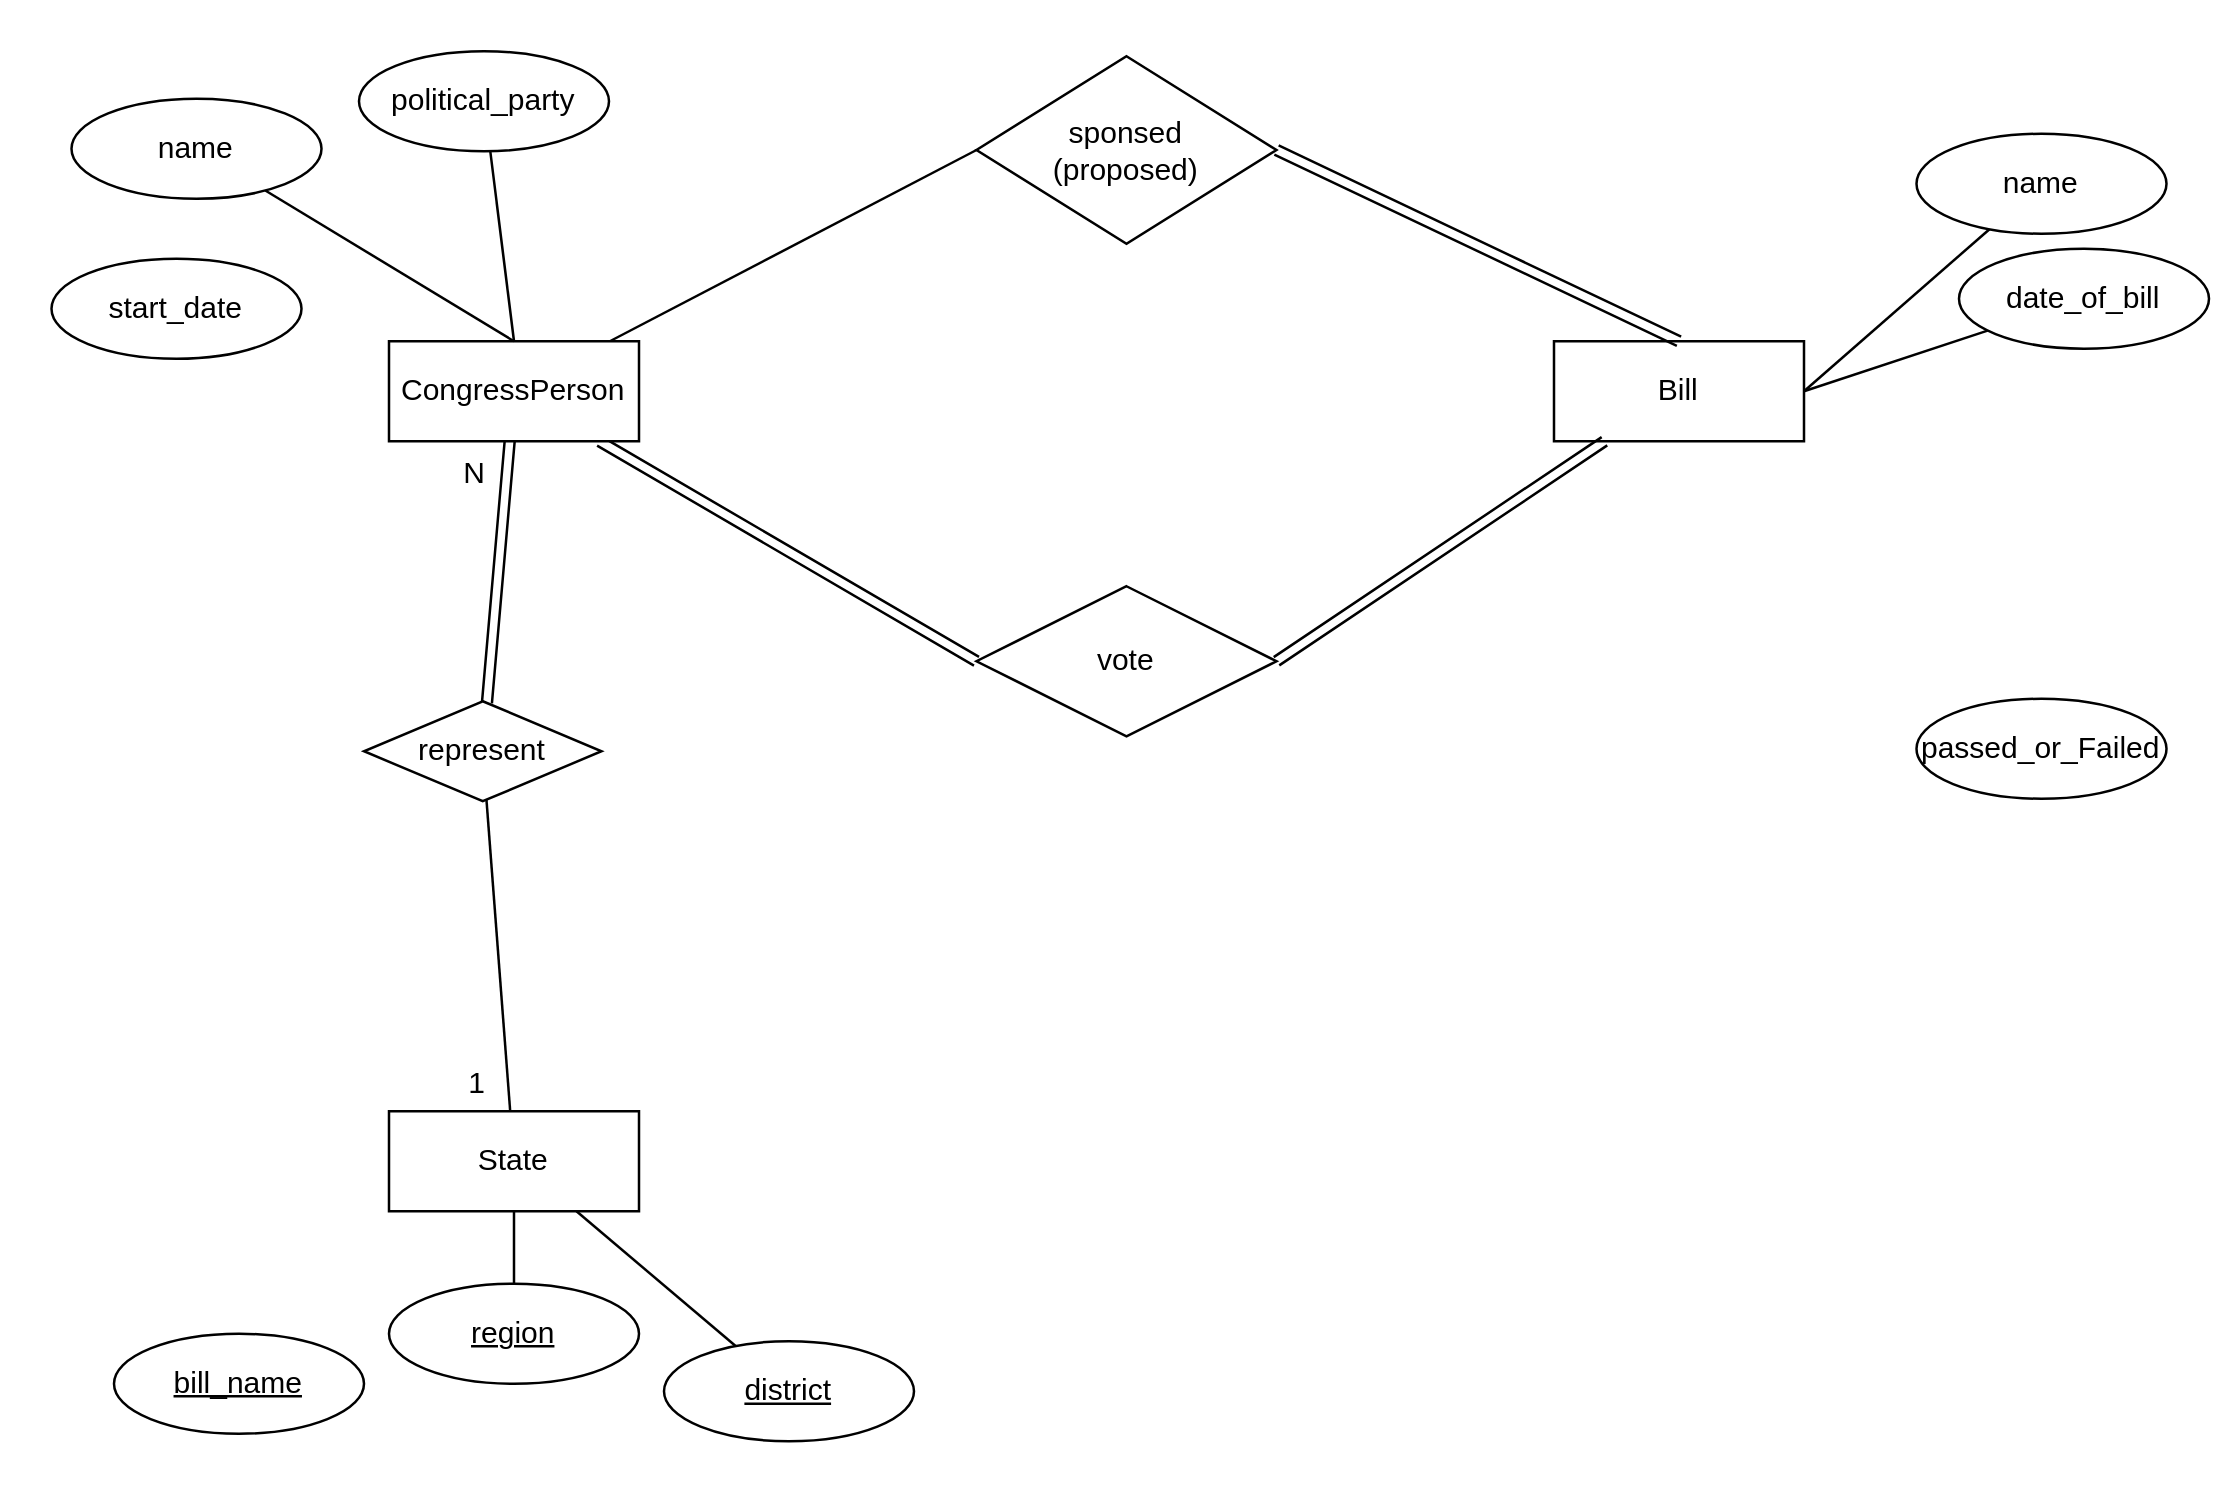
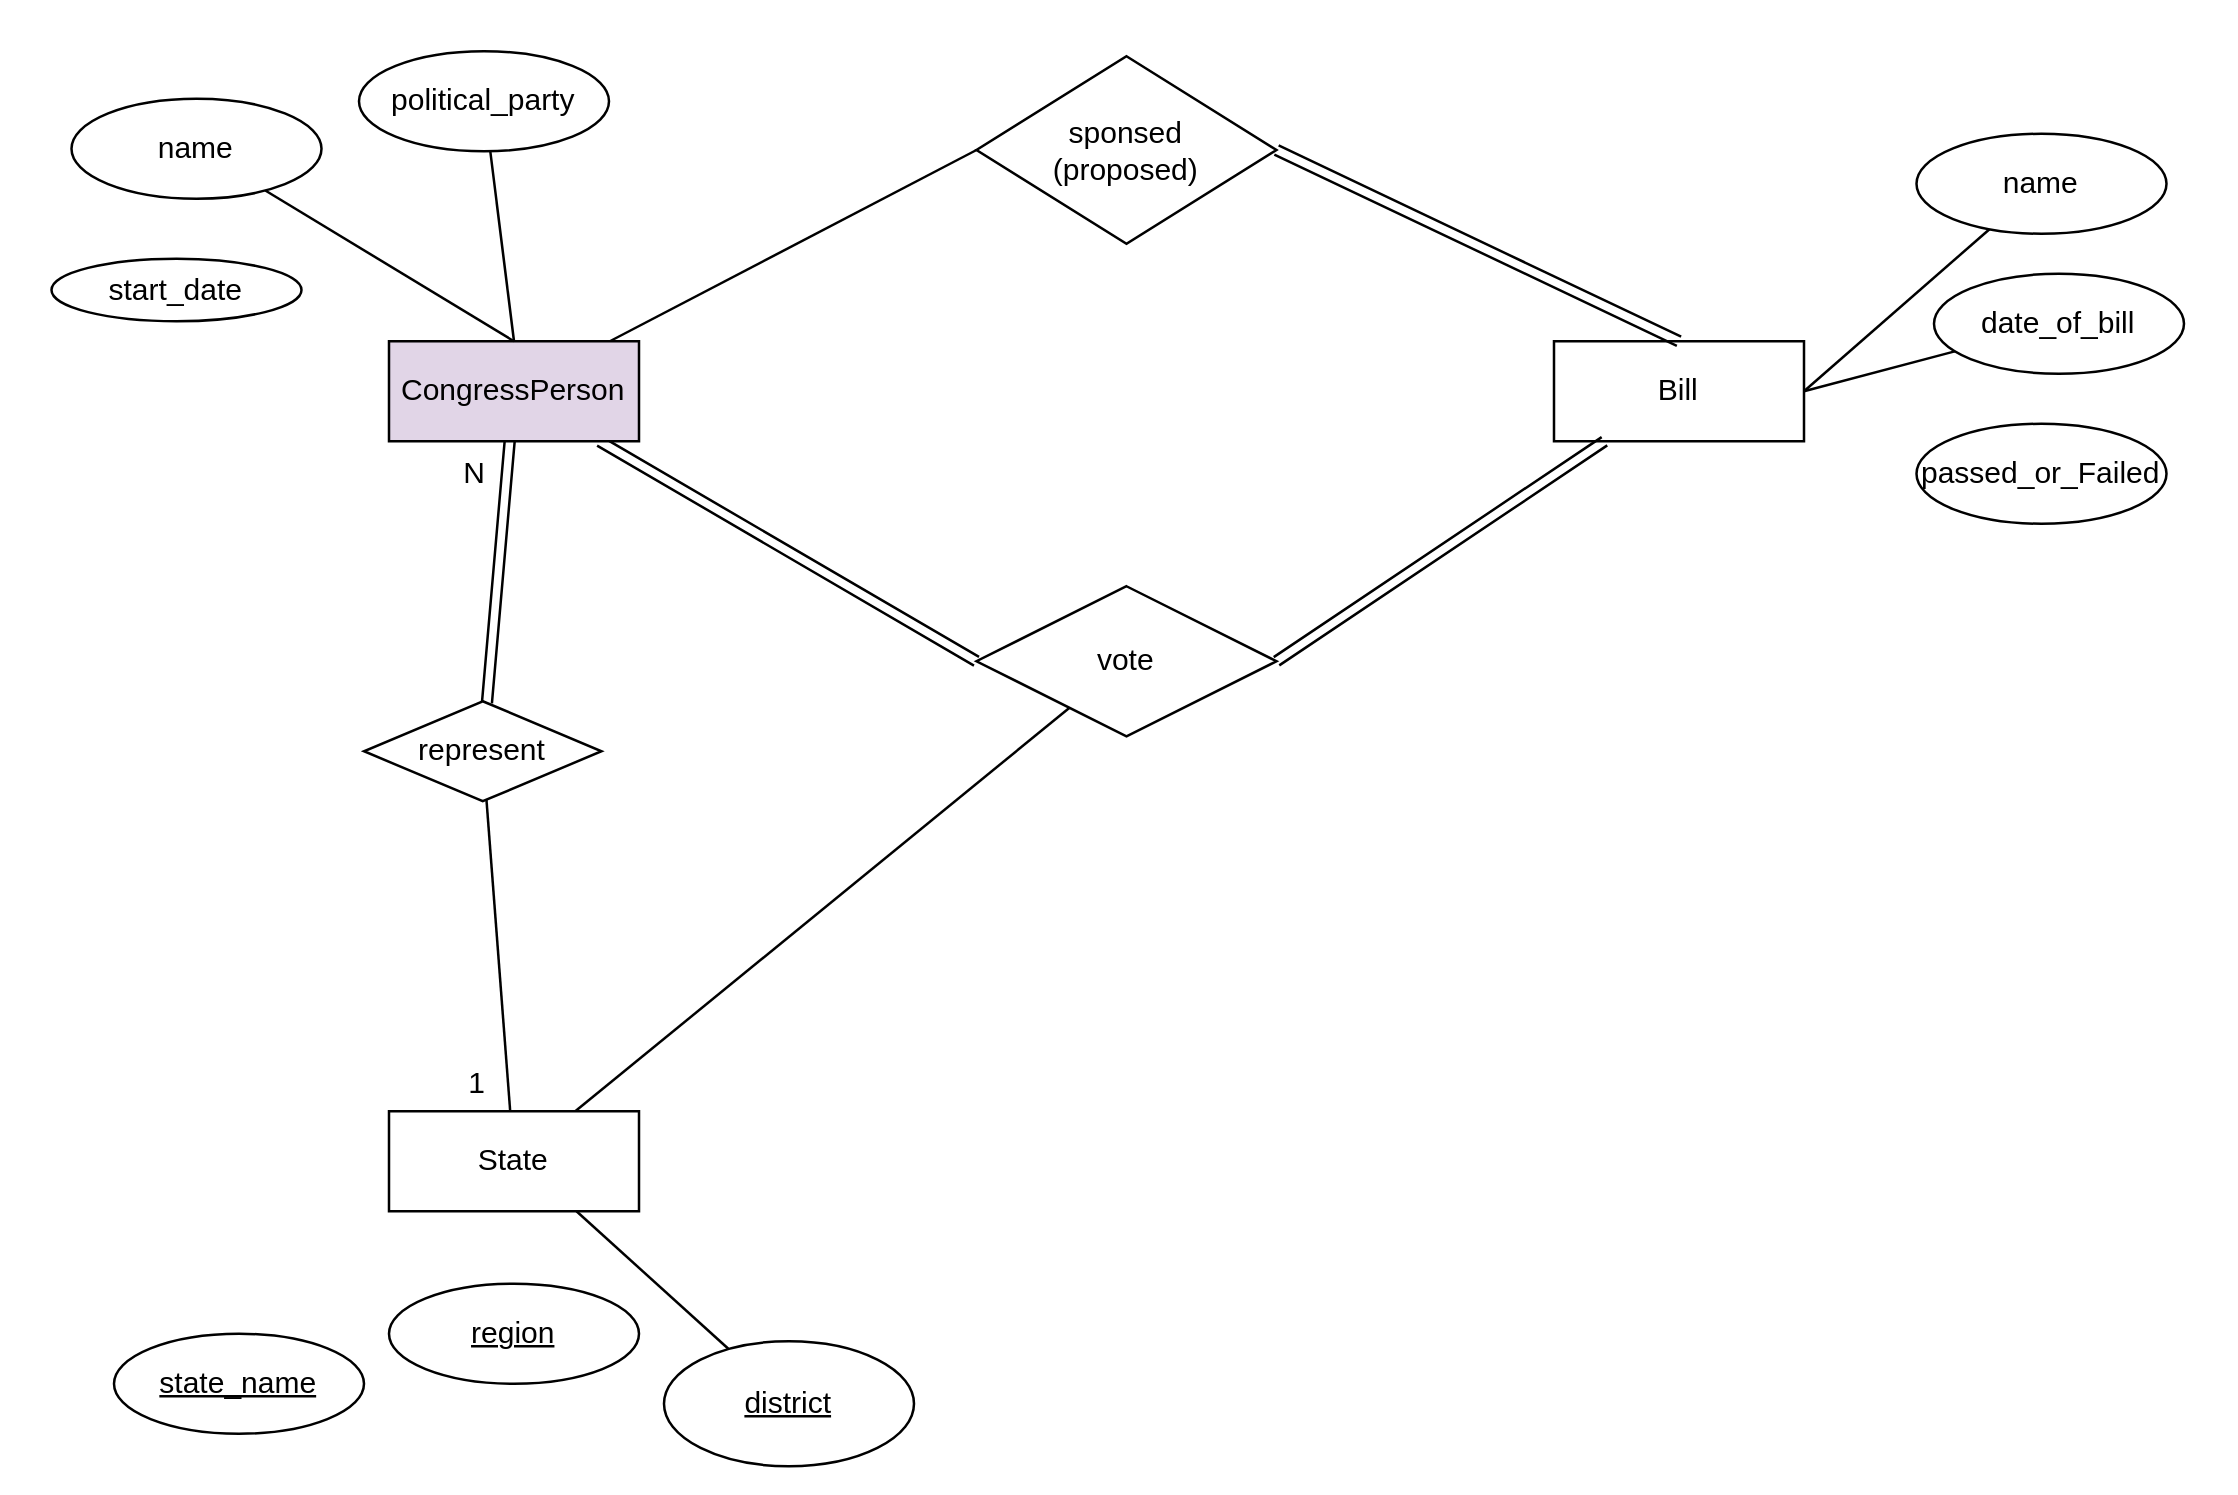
(2084, 299) -> (2059, 324)
(176, 309) -> (176, 290)
(514, 391) -> (514, 391)
(2041, 749) -> (2041, 474)
(514, 1248) -> (822, 910)
(239, 1384) -> (239, 1384)
(789, 1391) -> (789, 1404)
